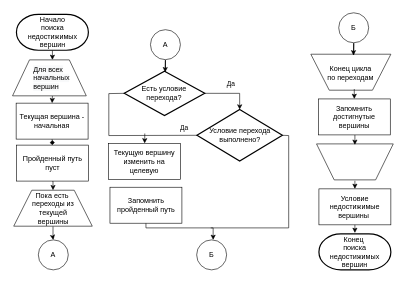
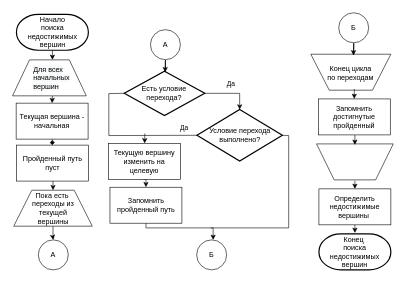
(354, 117) -> (354, 117)
none -> (146, 181)
(355, 207) -> (355, 207)
